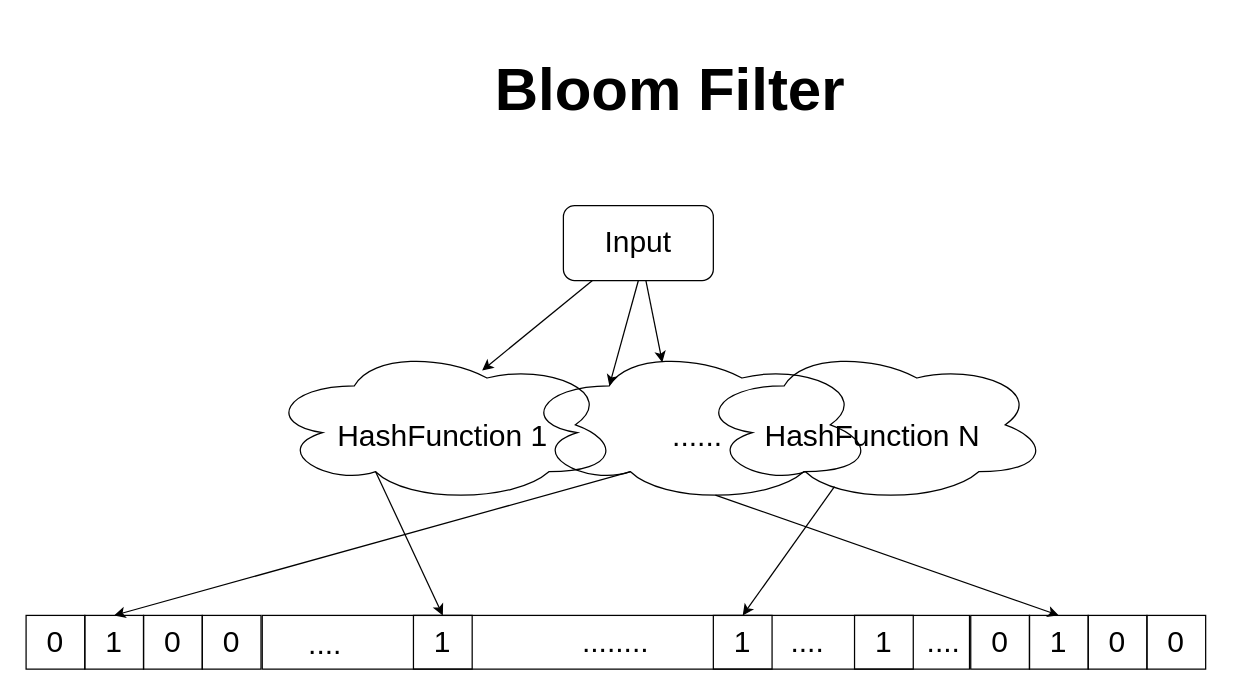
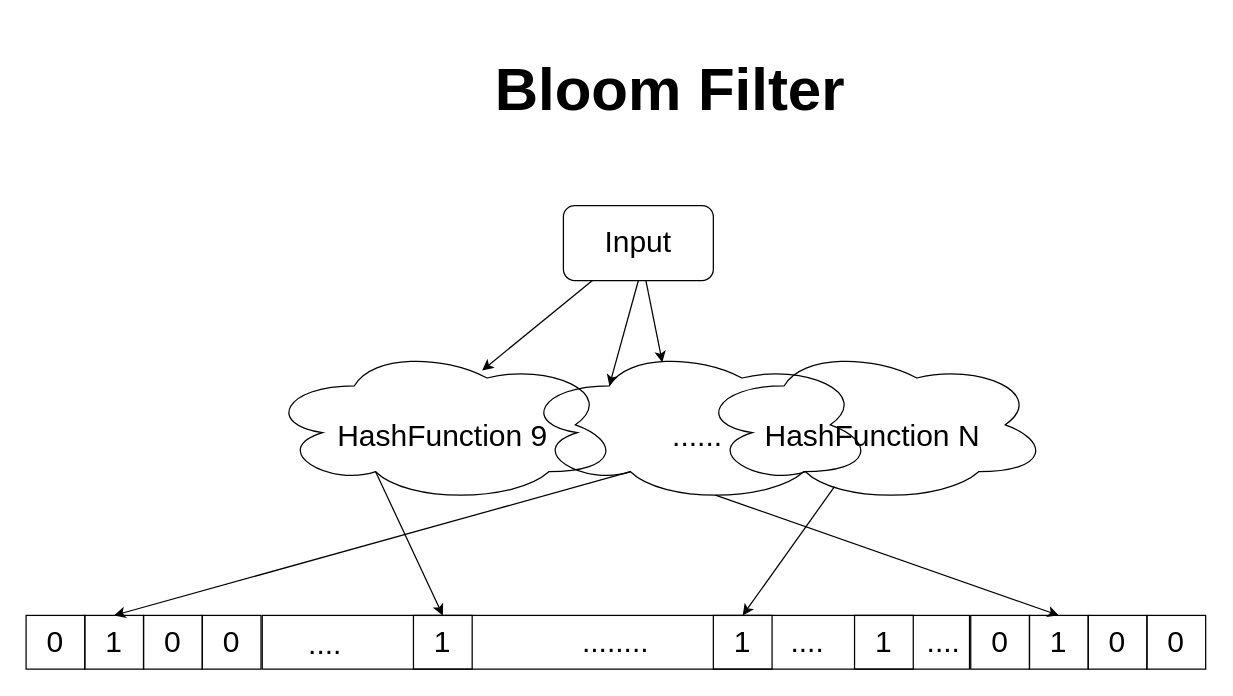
(443, 426) -> (443, 426)
